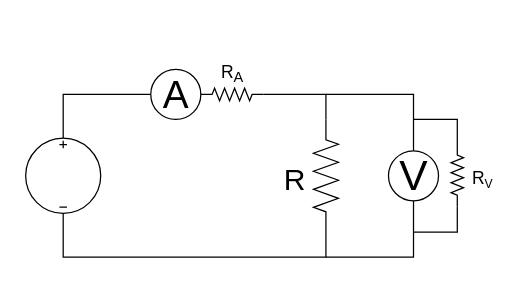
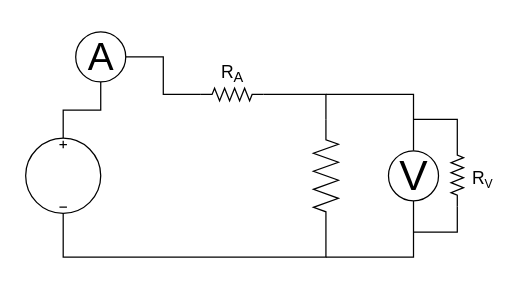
(176, 94) -> (101, 57)
(294, 175) -> none
